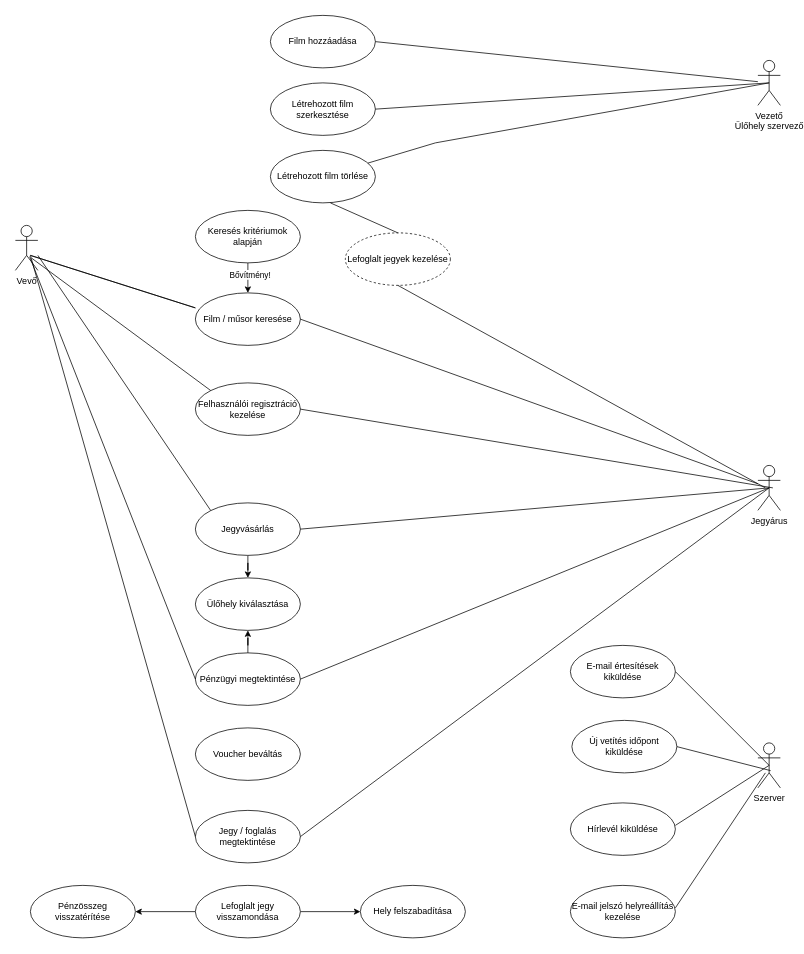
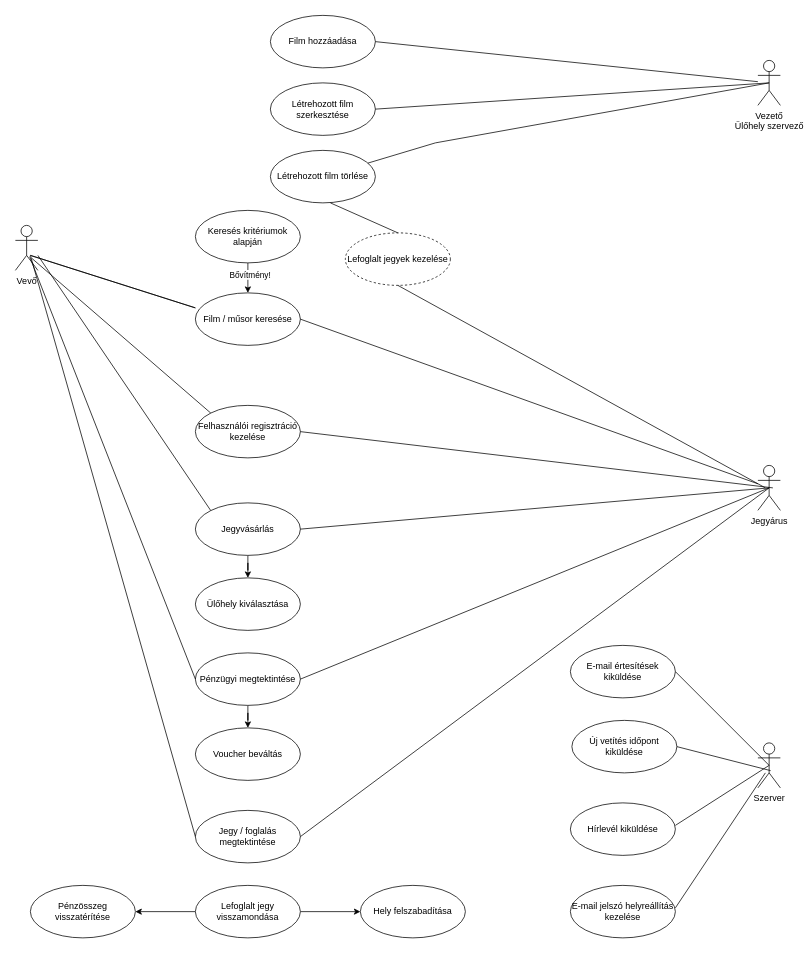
(248, 409) -> (248, 432)
(248, 642) -> (248, 717)
